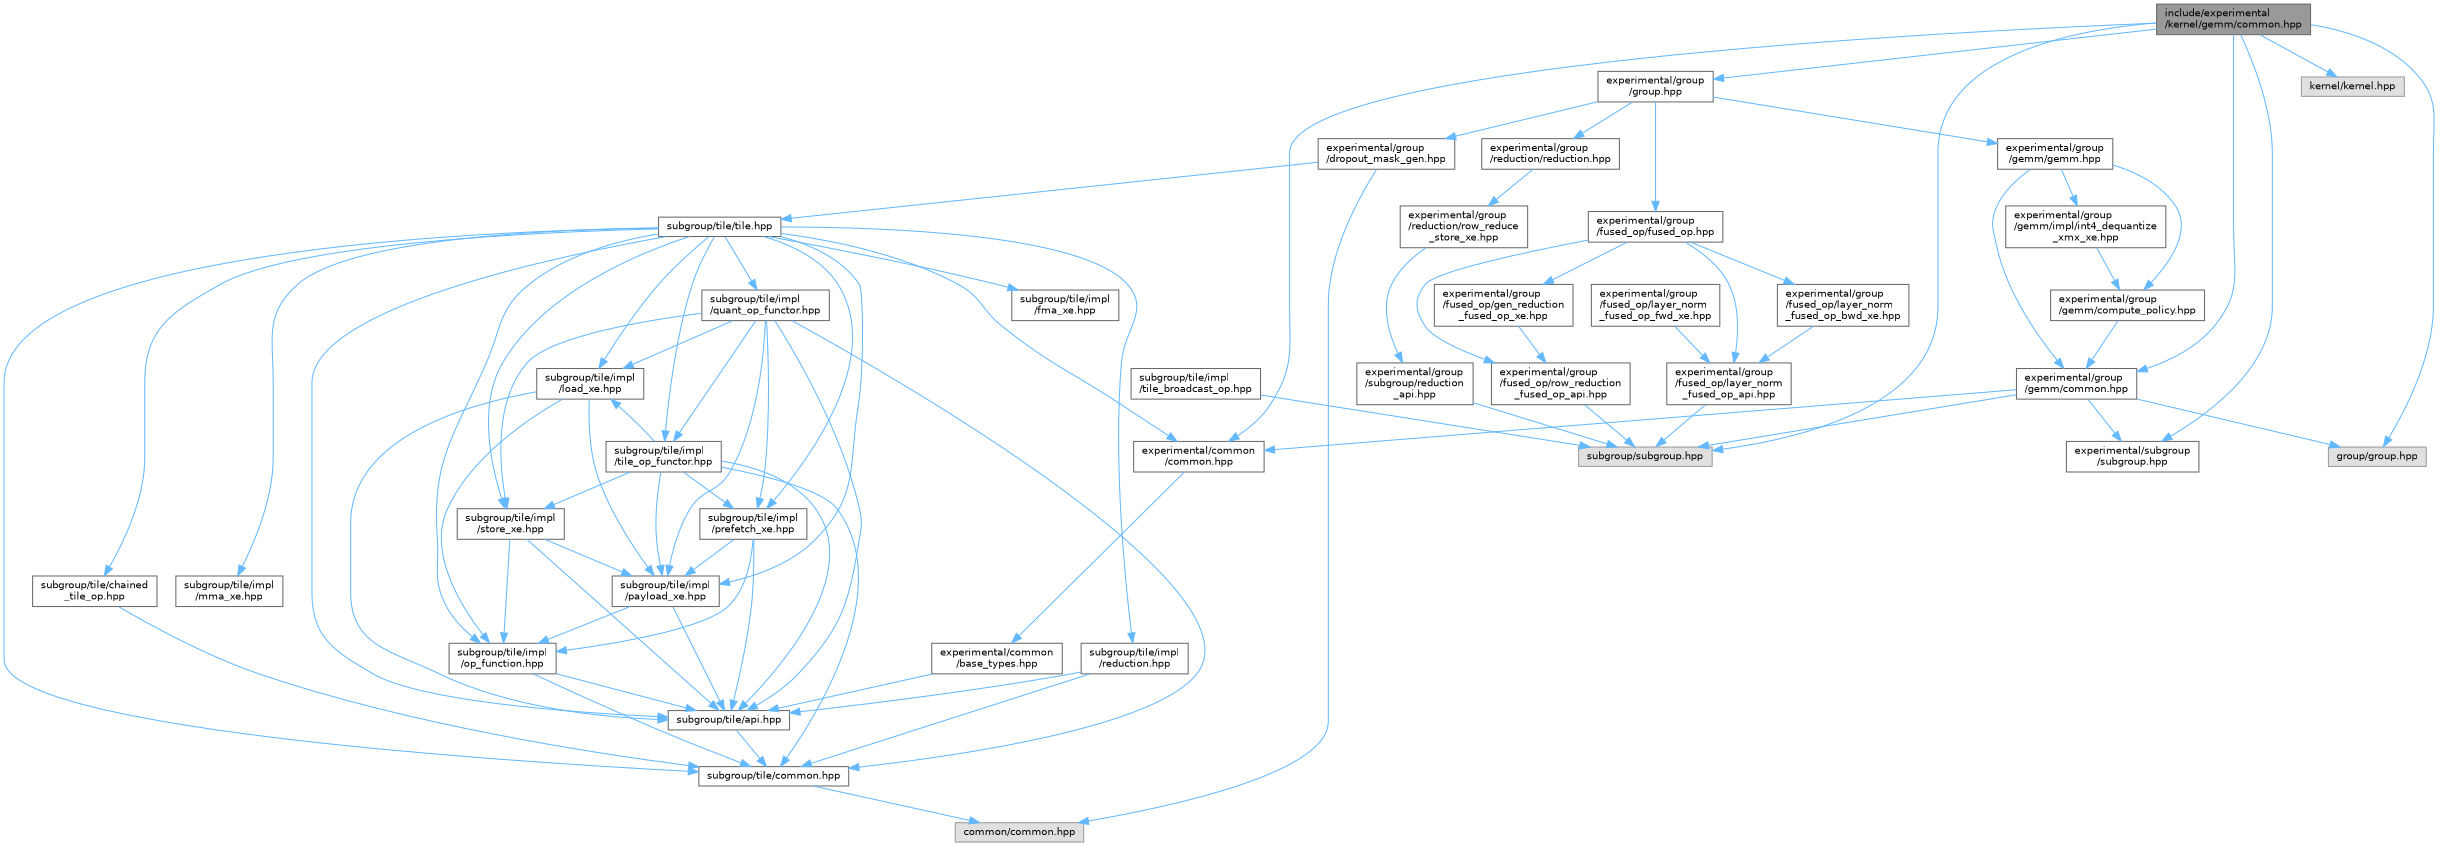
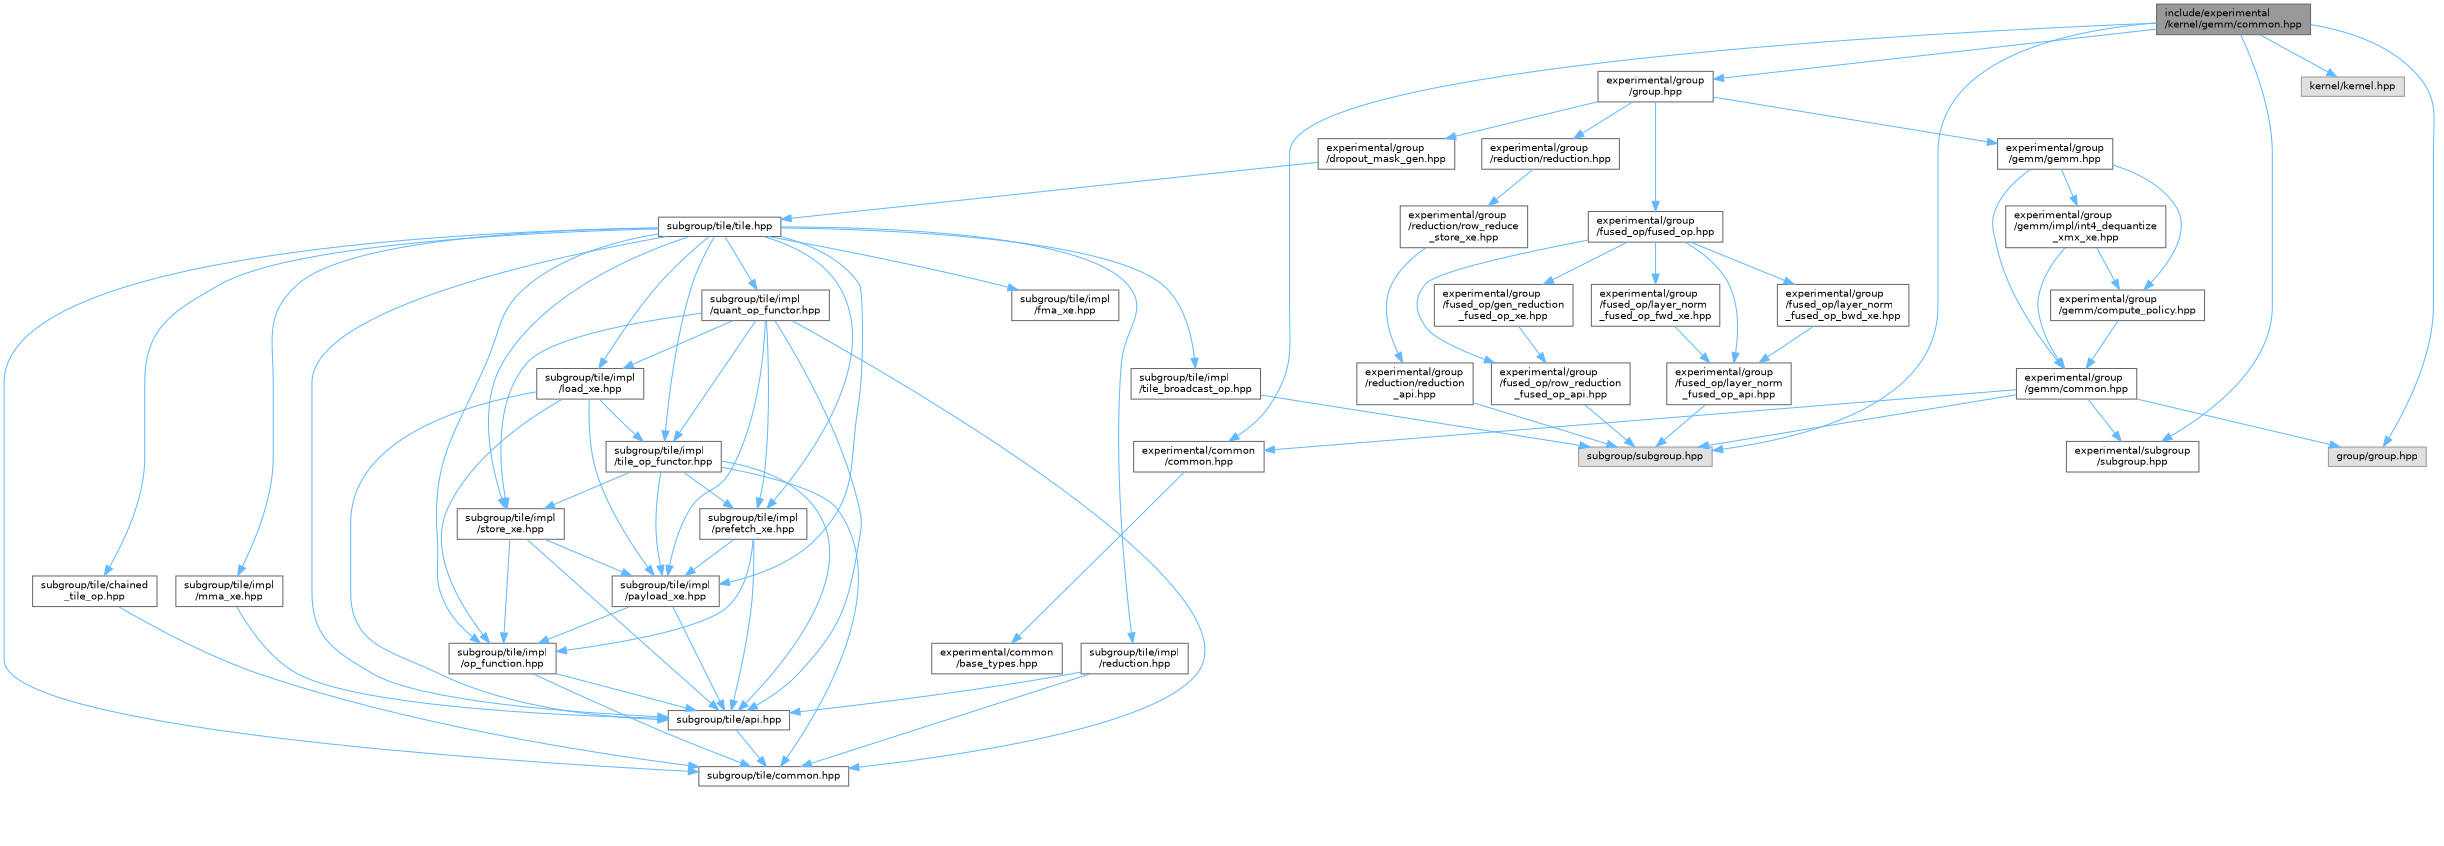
(2234, 223) -> (2038, 303)
none -> (1656, 258)
(986, 309) -> (1097, 257)
(1415, 384) -> (1415, 384)
(637, 423) -> (617, 417)
(855, 691) -> (430, 704)
(1019, 832) -> none
